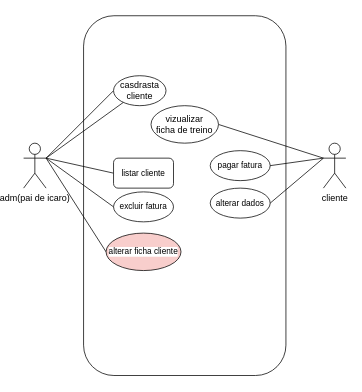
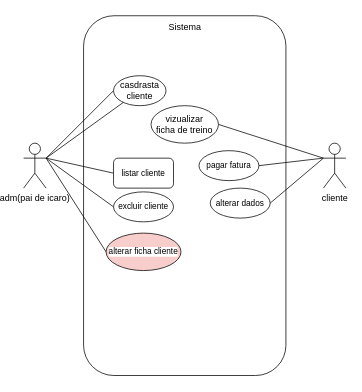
none -> (185, 27)
(240, 165) -> (229, 165)
(144, 207) -> (144, 207)
